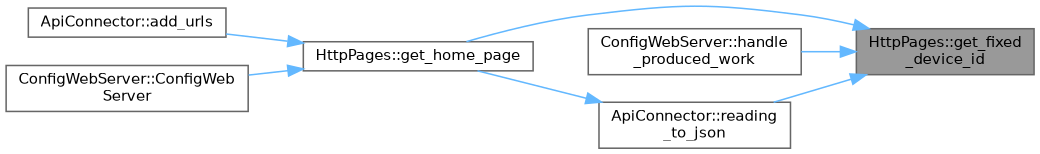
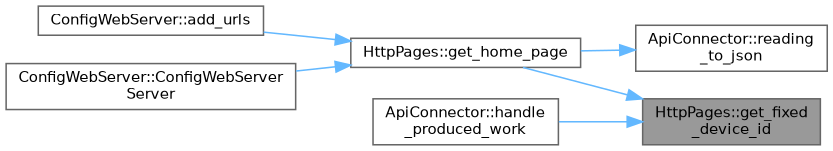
(127, 23) -> (151, 21)
(695, 52) -> (466, 122)
(127, 88) -> (151, 87)
(812, 91) -> none
